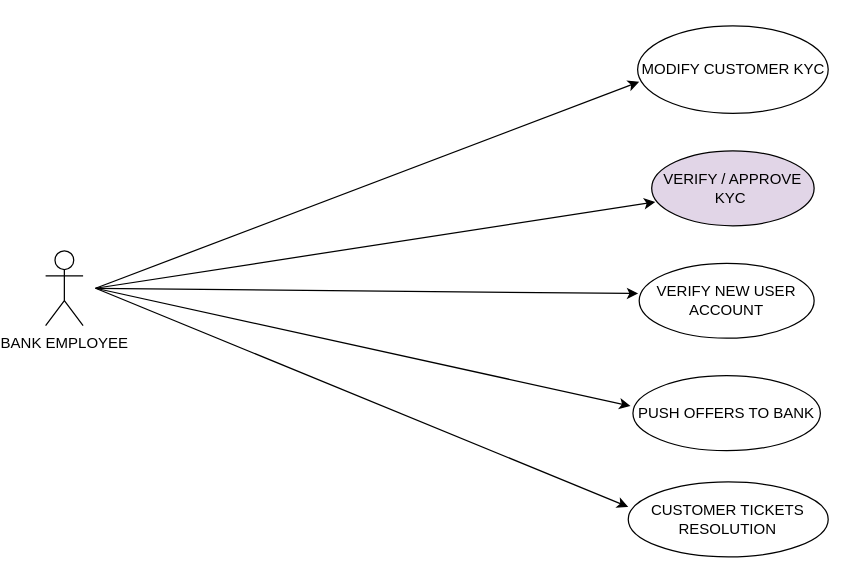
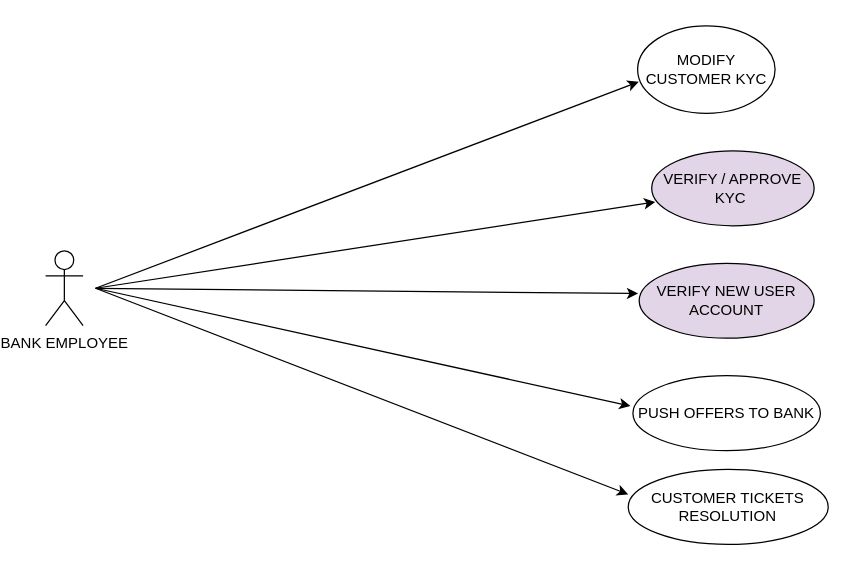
(733, 69) -> (707, 69)
(727, 301) -> (727, 301)
(728, 519) -> (728, 507)
